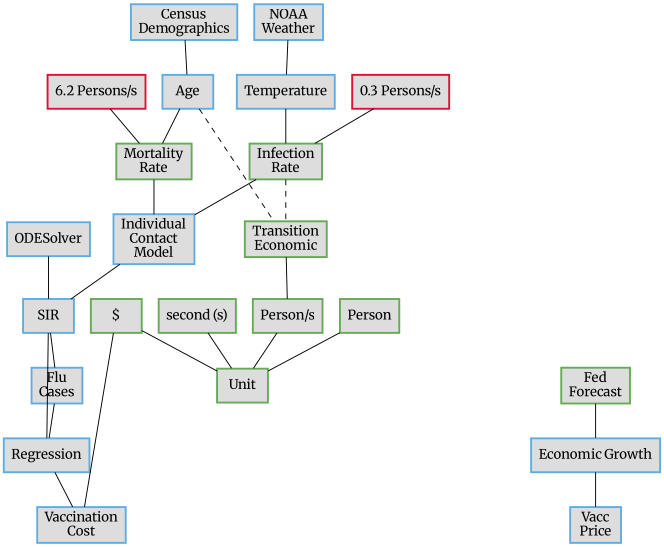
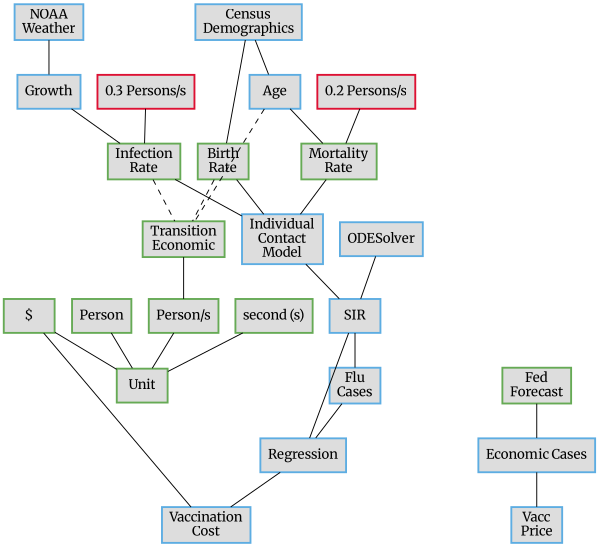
(97, 92) -> (366, 92)
(286, 92) -> (49, 92)
none -> (223, 161)
(596, 455) -> (537, 455)
